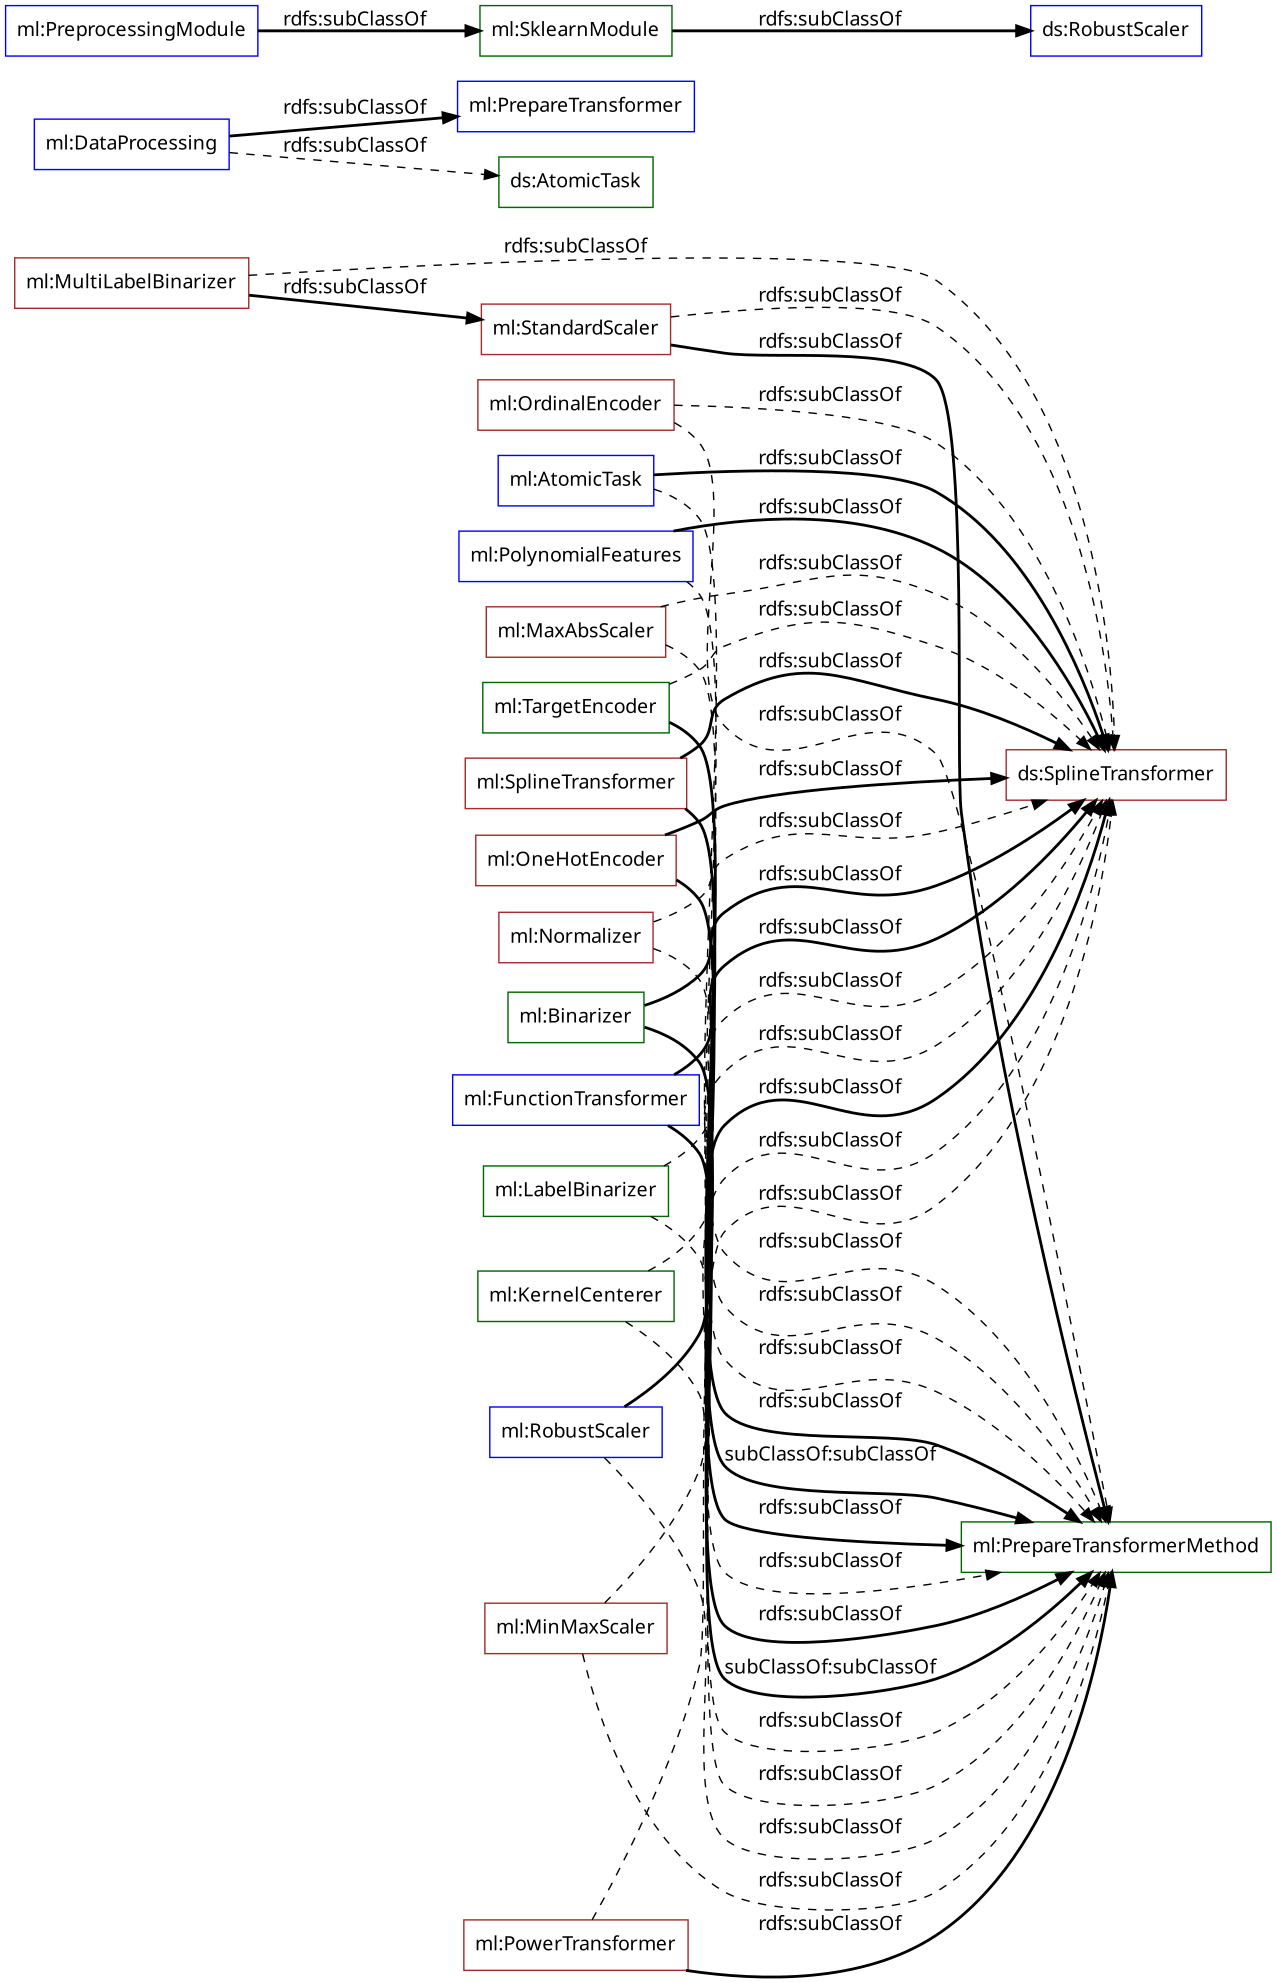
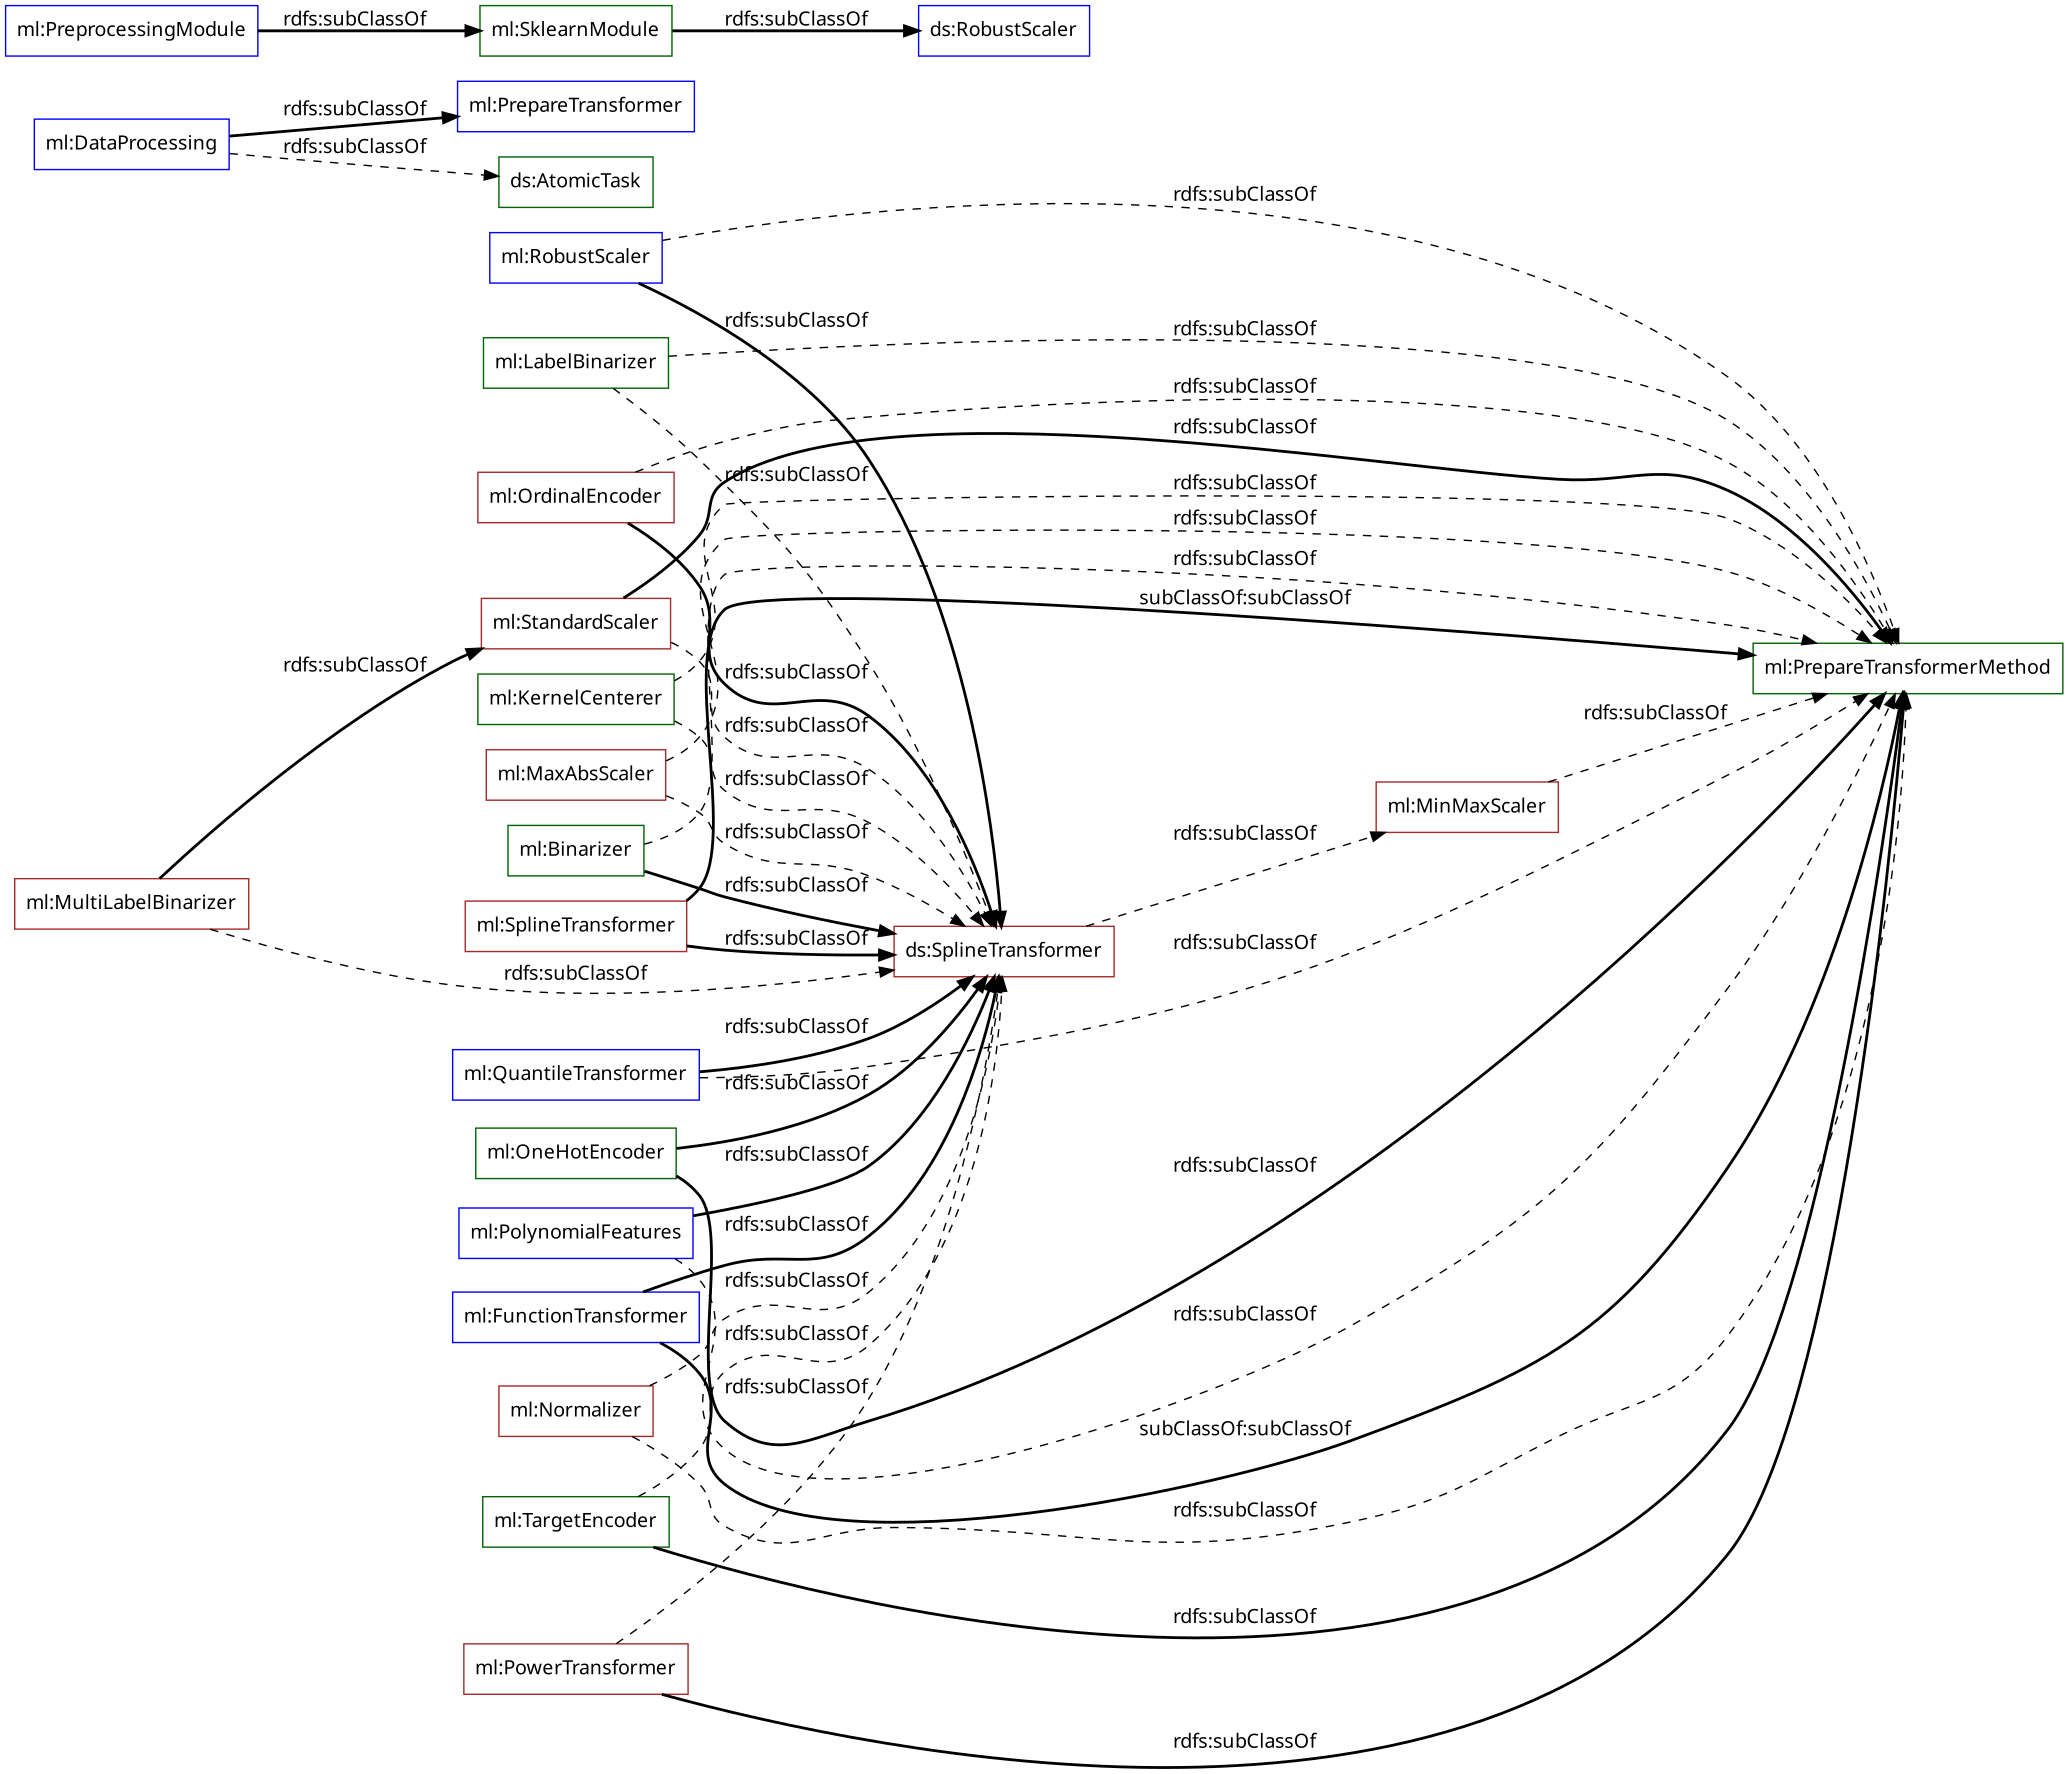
(967, 468) -> (813, 701)
(576, 481) -> (576, 1075)
(576, 860) -> (576, 1153)
(793, 1154) -> (1229, 881)
(728, 1628) -> (1111, 571)
